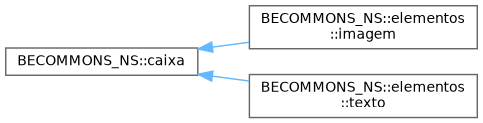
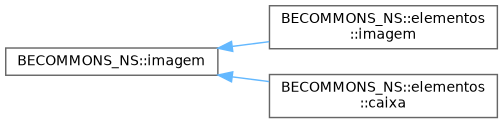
(102, 62) -> (112, 62)
(363, 96) -> (383, 96)
